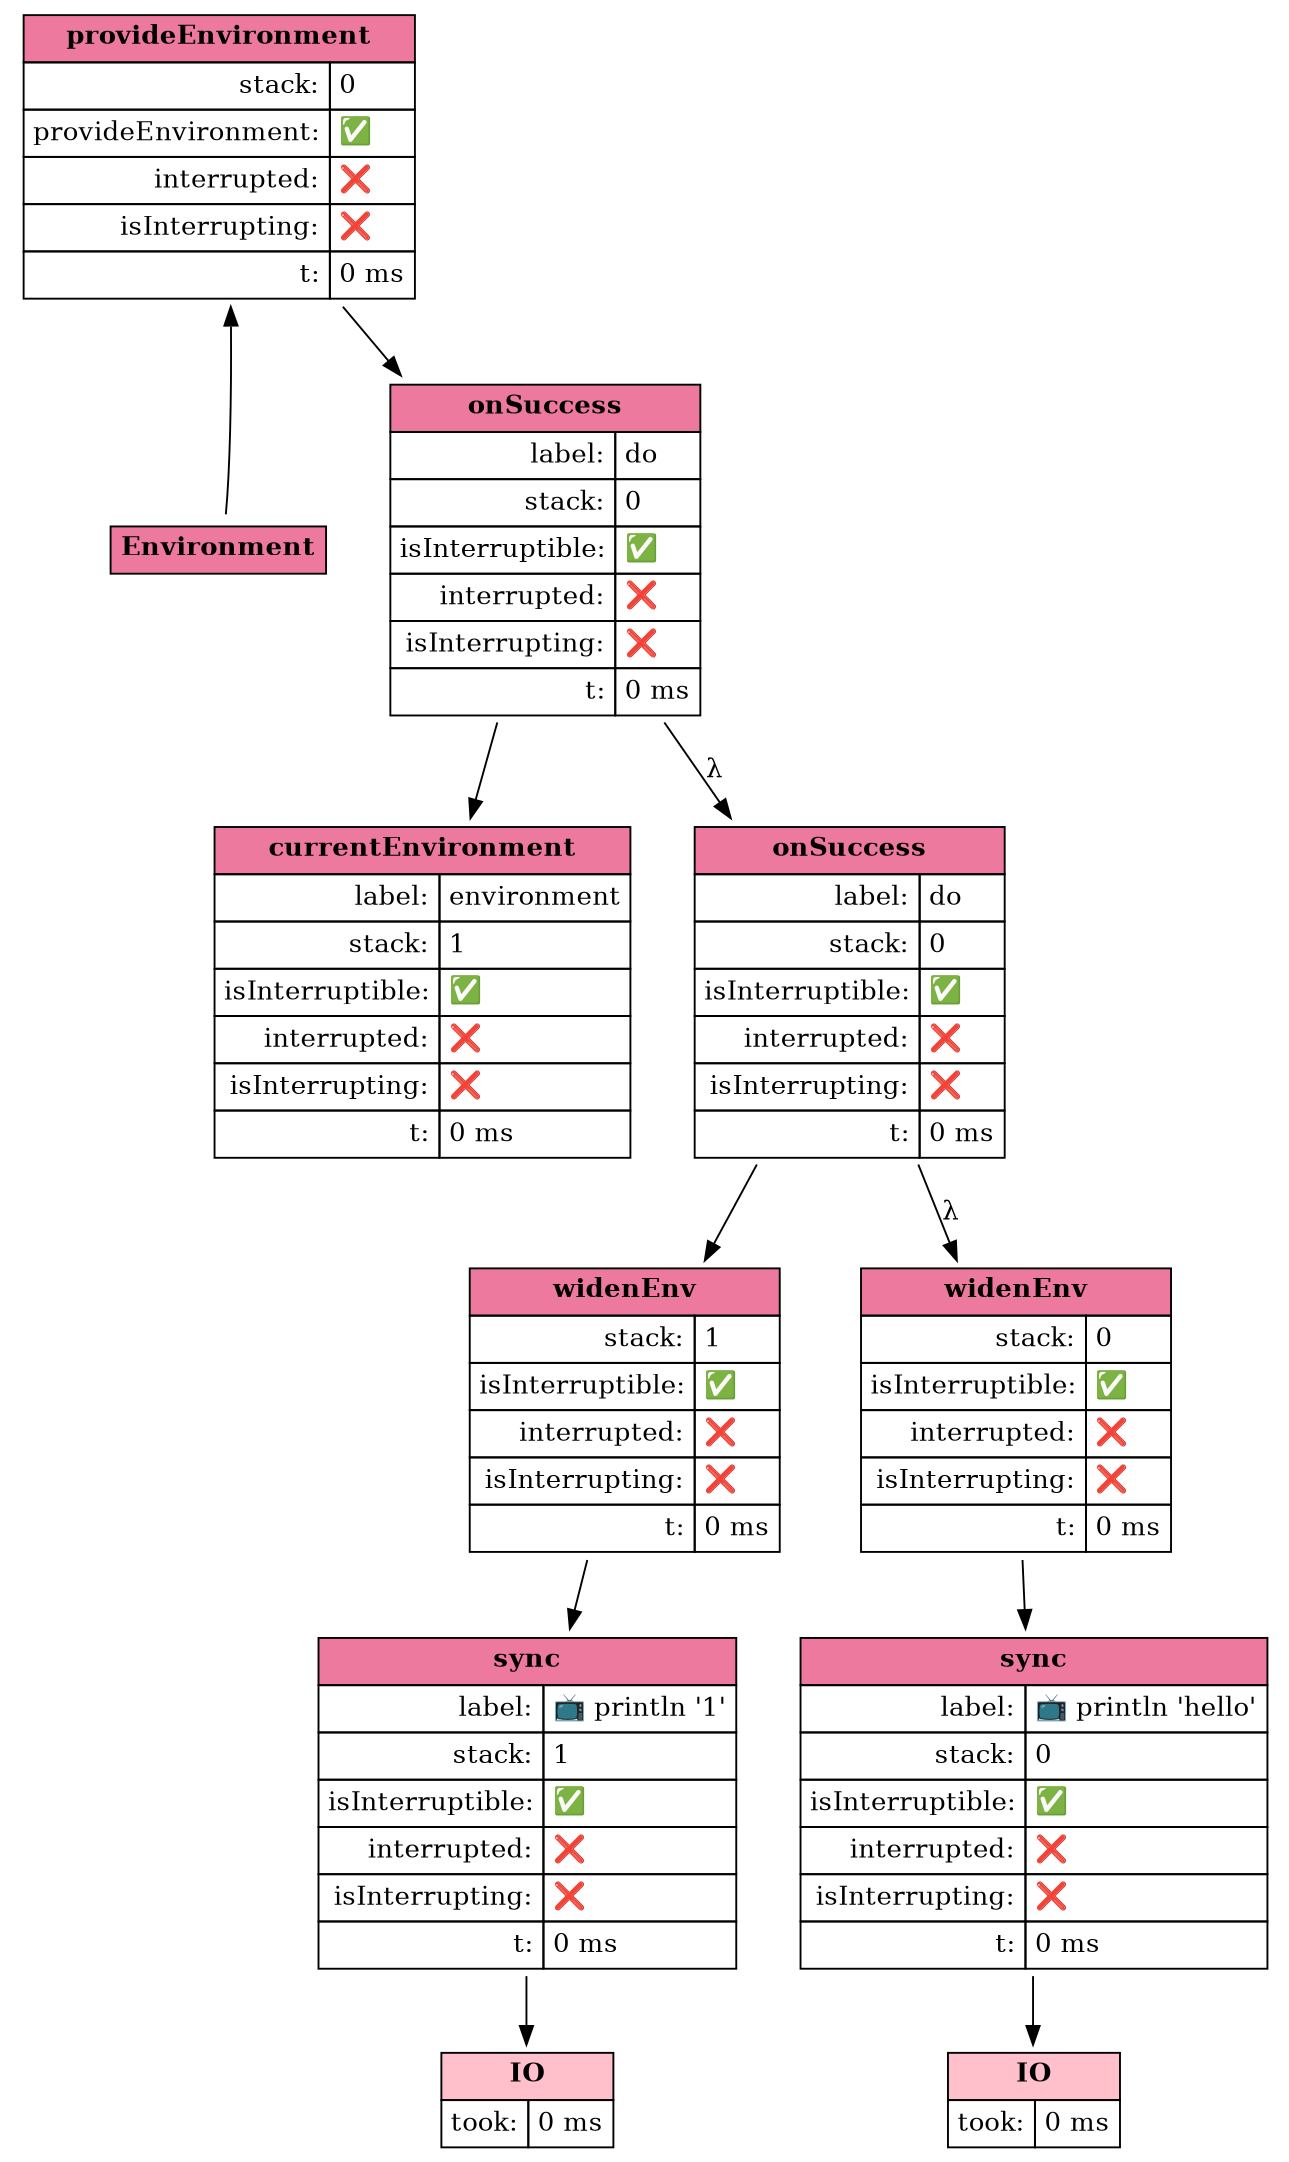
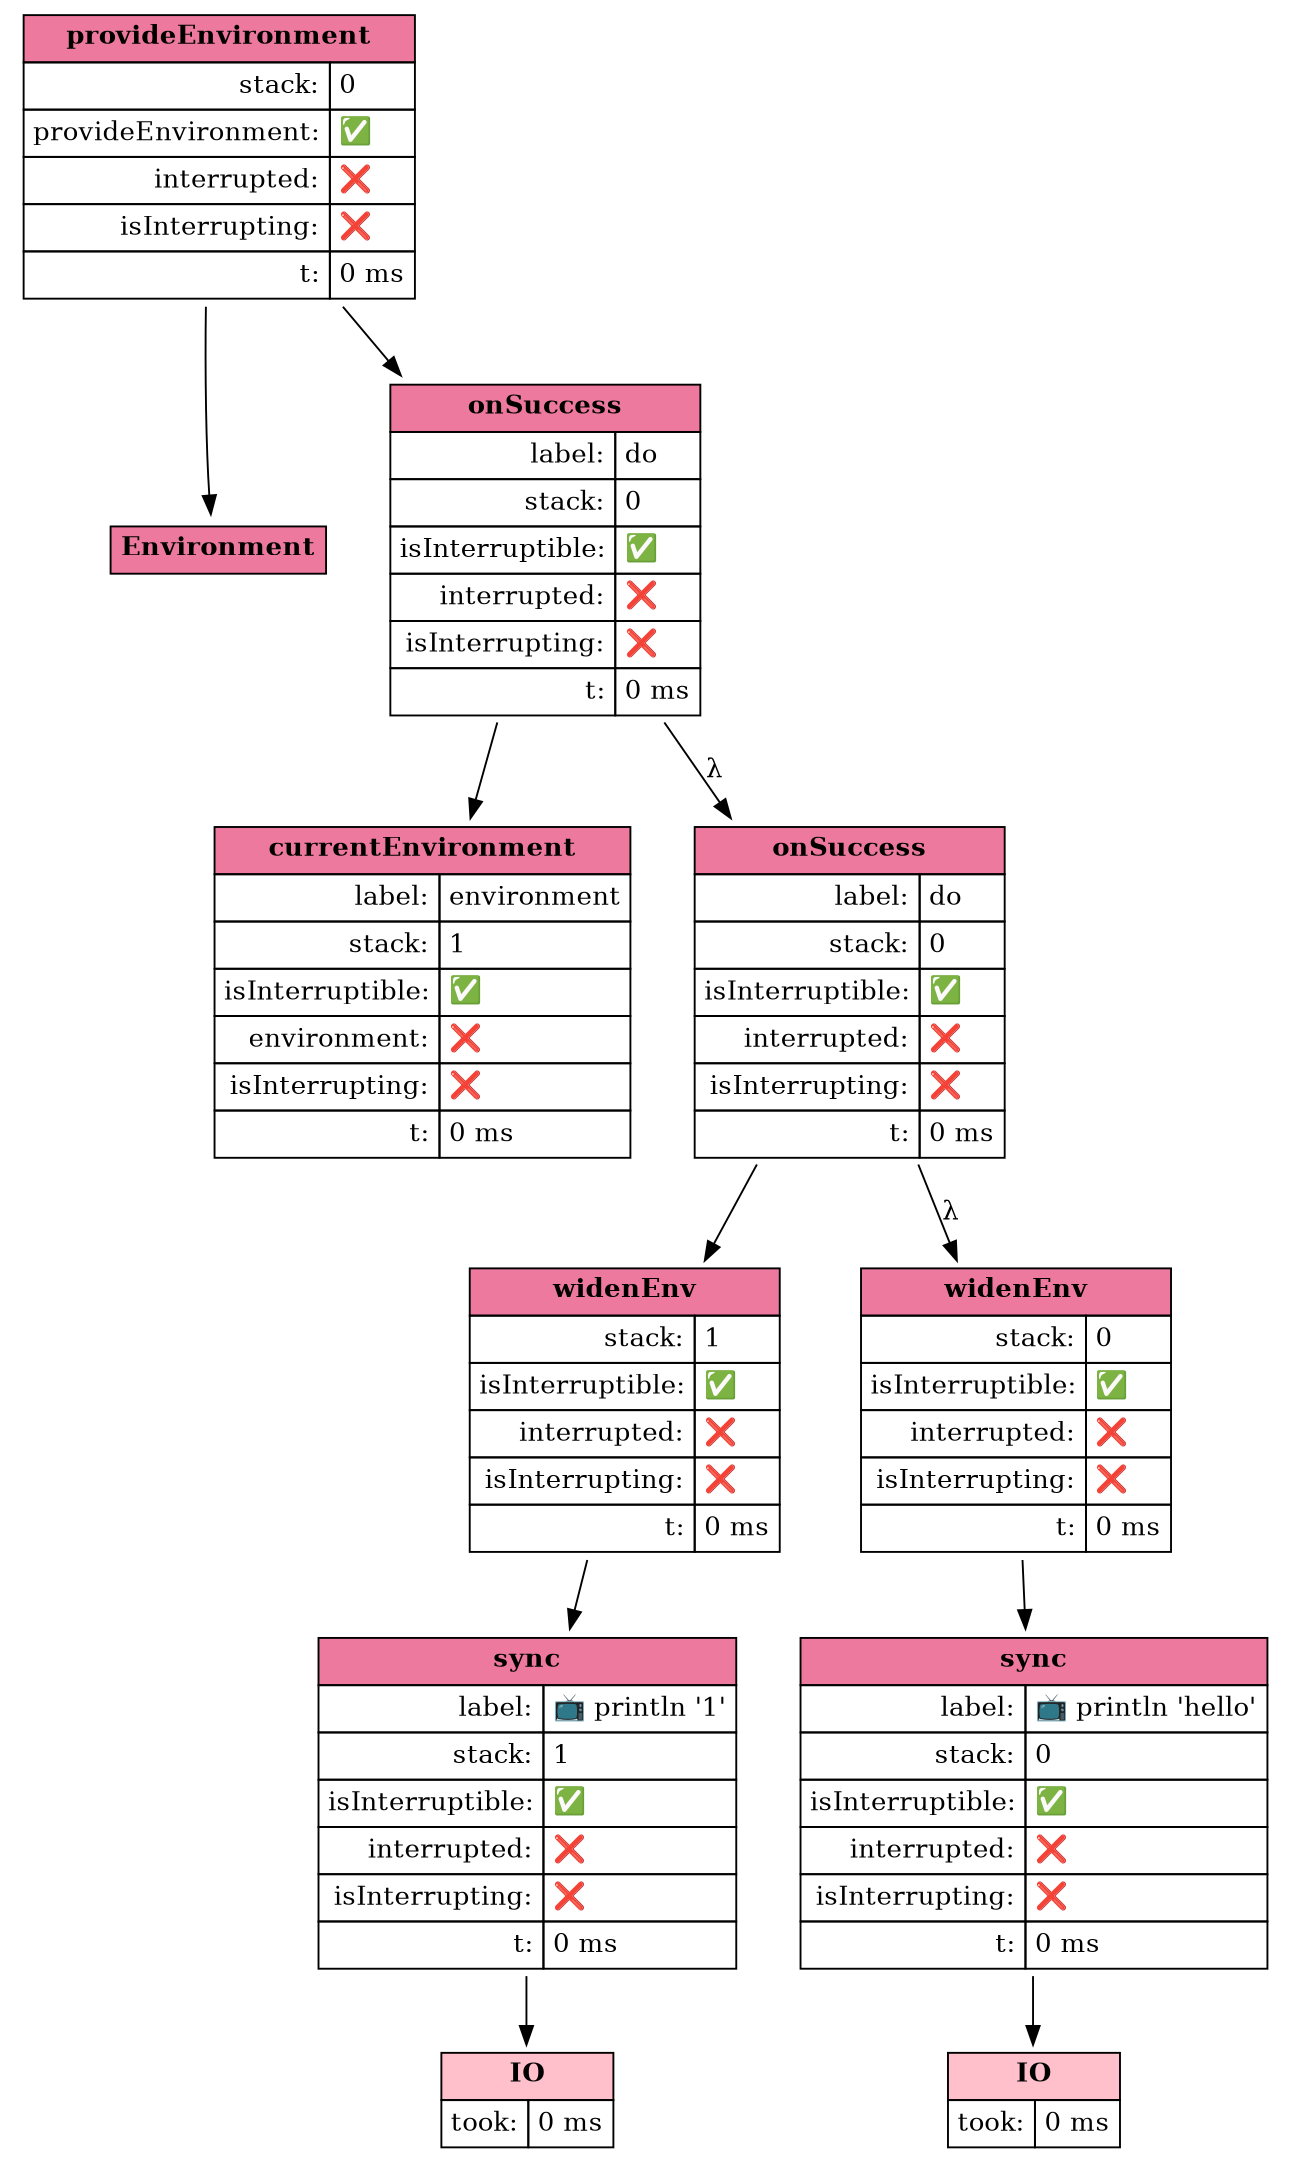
(230, 420) -> (206, 401)
(347, 1039) -> (339, 1039)
